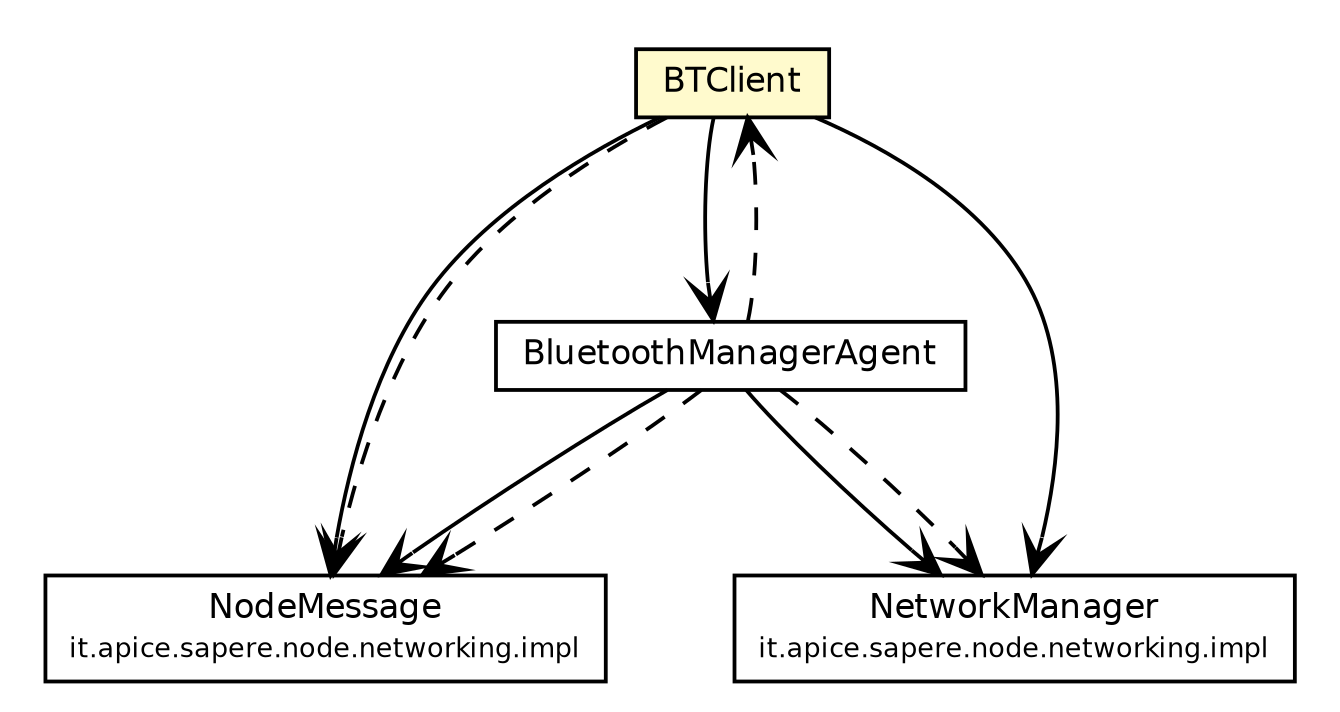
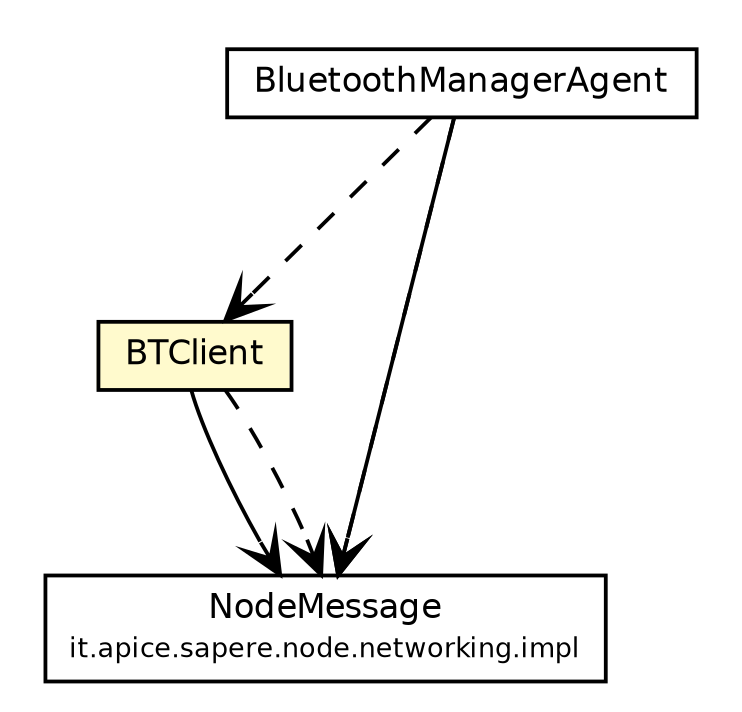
(705, 200) -> none
(1015, 628) -> none
